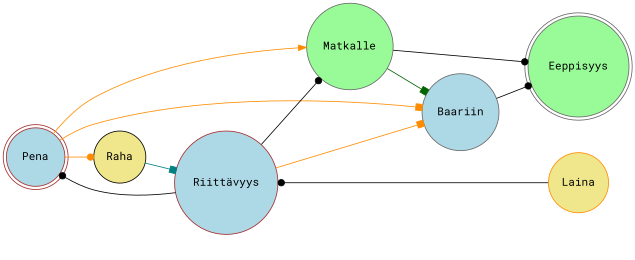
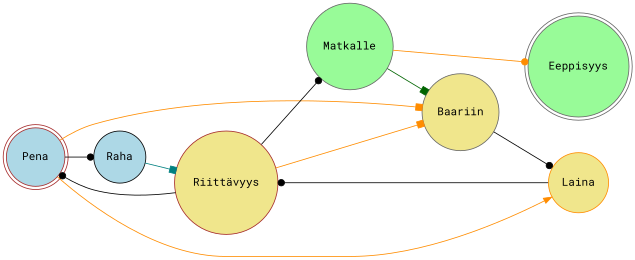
(457, 56) -> (457, 56)
(167, 69) -> (295, 256)
(511, 93) -> (520, 148)
(461, 112) -> (461, 112)
(76, 157) -> (76, 157)
(120, 157) -> (120, 157)
(226, 183) -> (226, 183)
